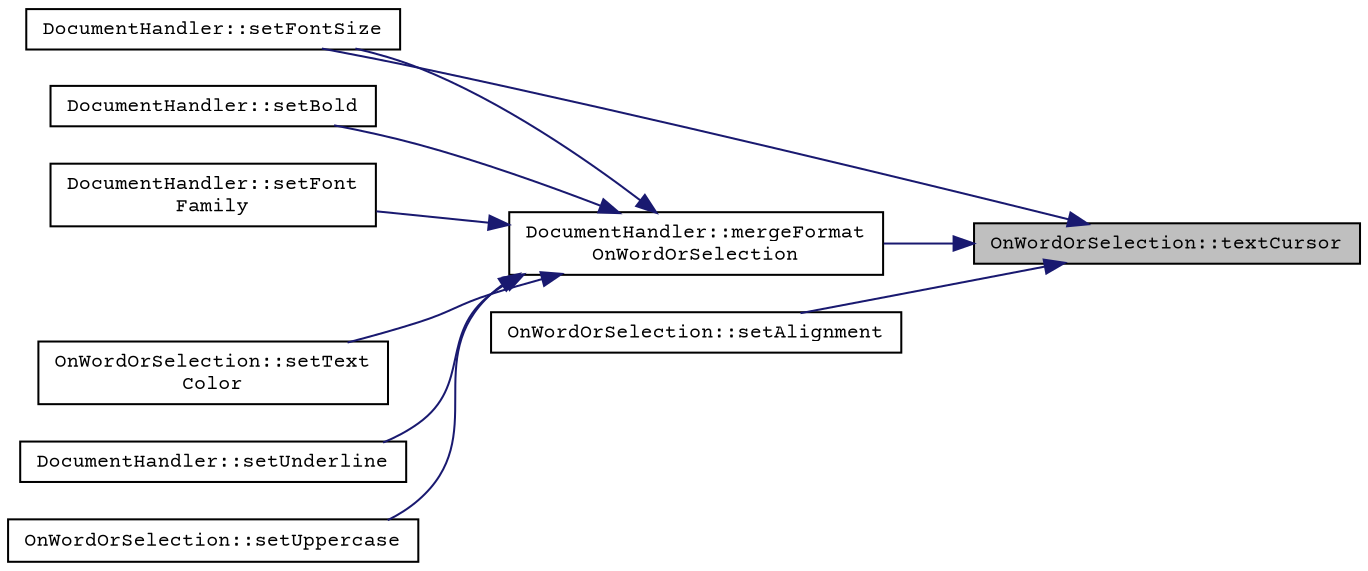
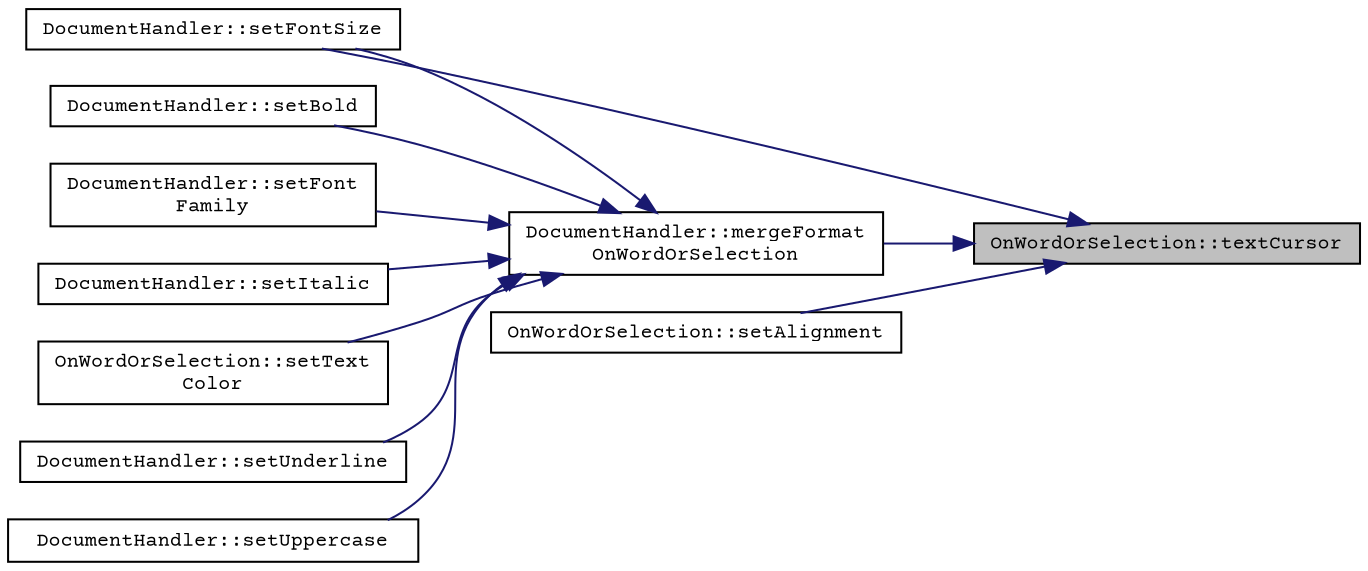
none -> (213, 284)
(213, 541) -> (213, 541)
